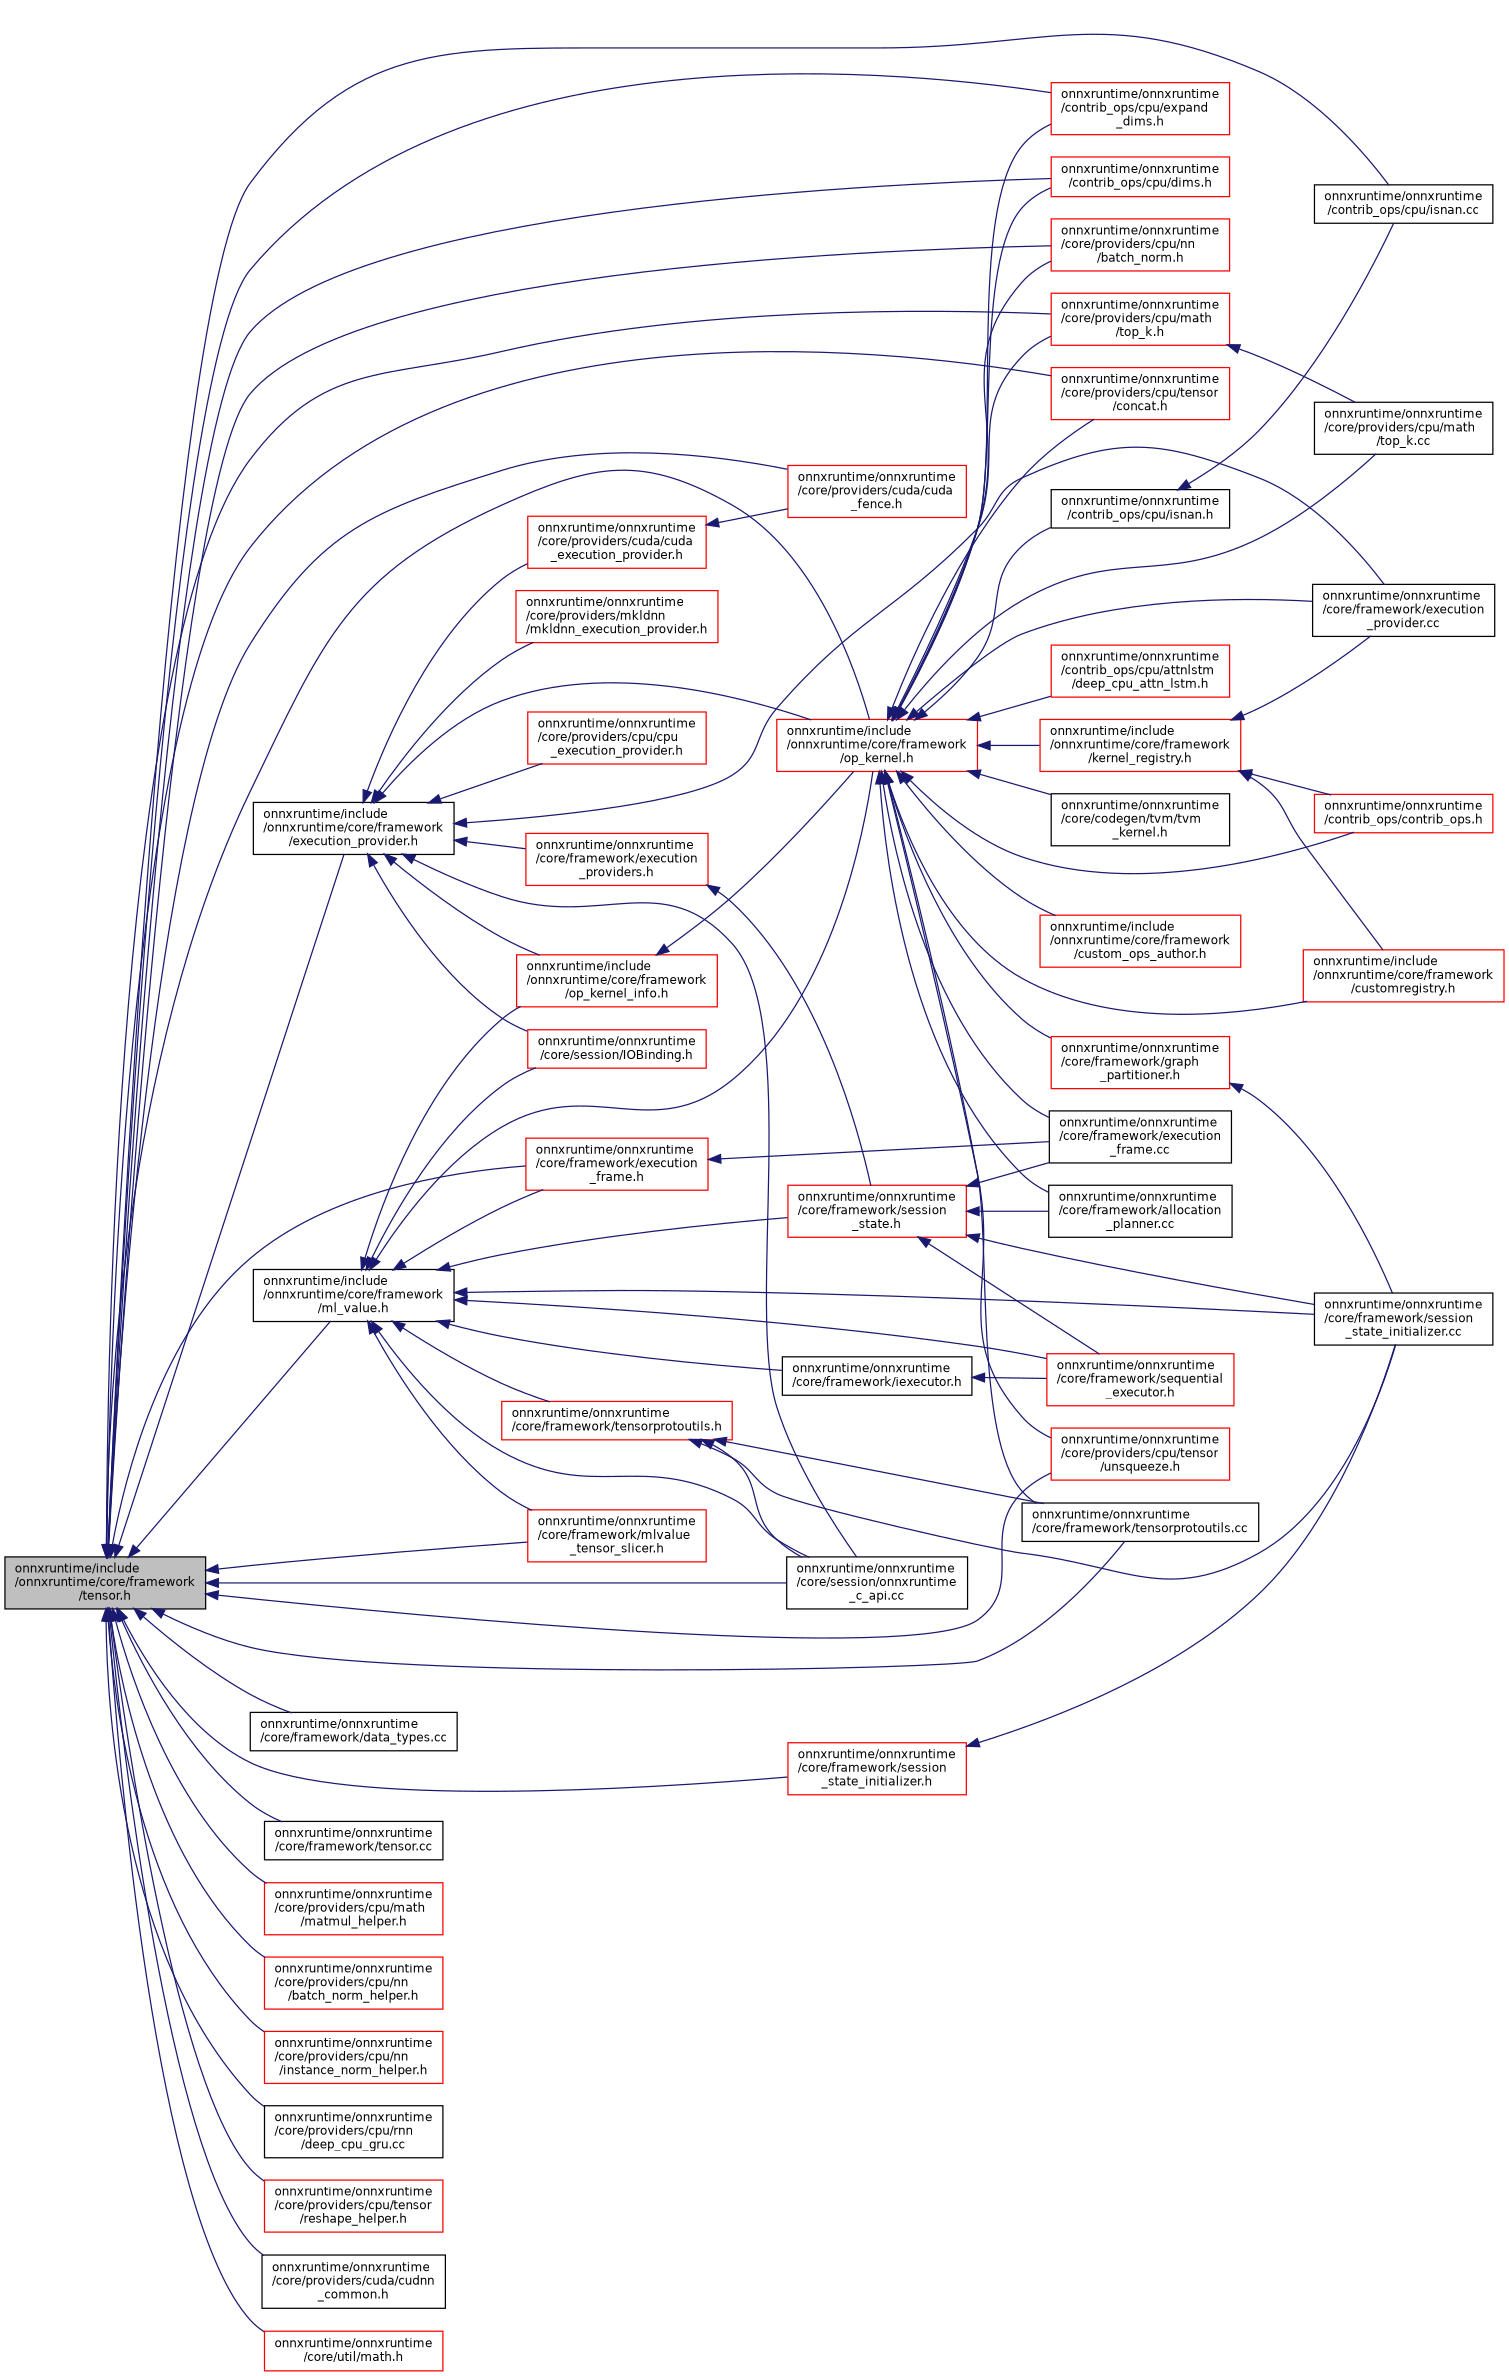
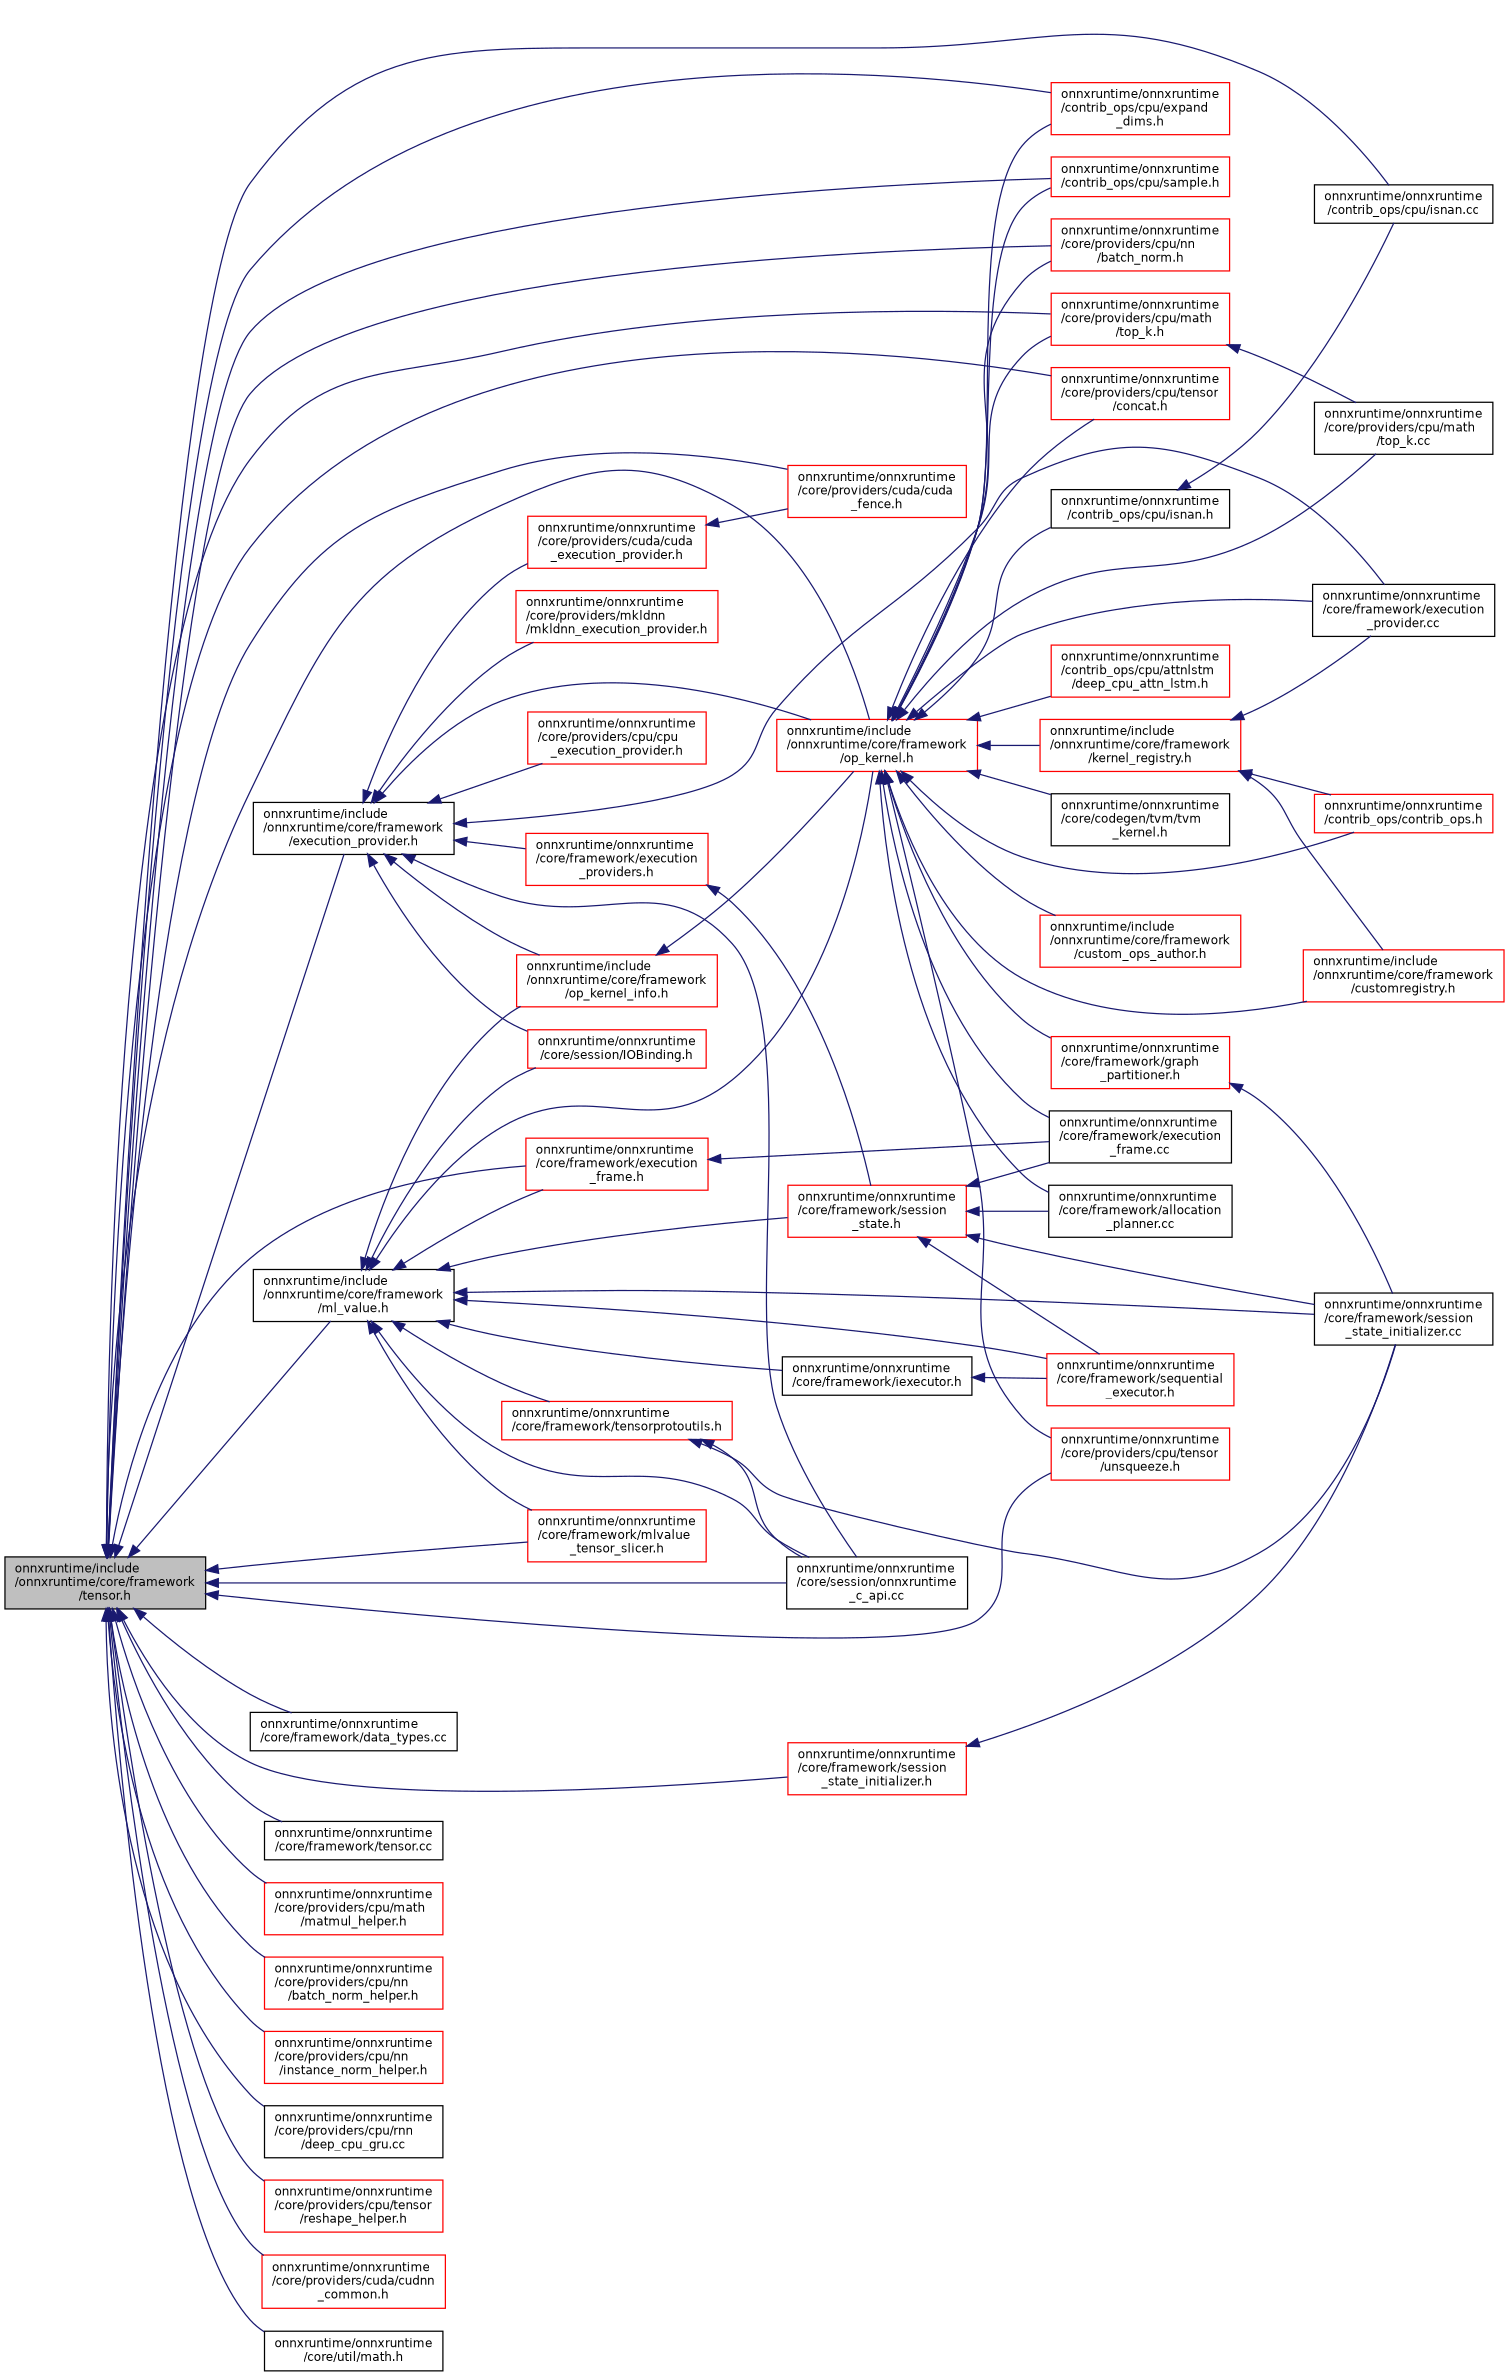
(1140, 177) -> (1140, 177)
(1140, 1522) -> none
(354, 2282) -> (354, 2282)
(354, 2351) -> (354, 2351)
